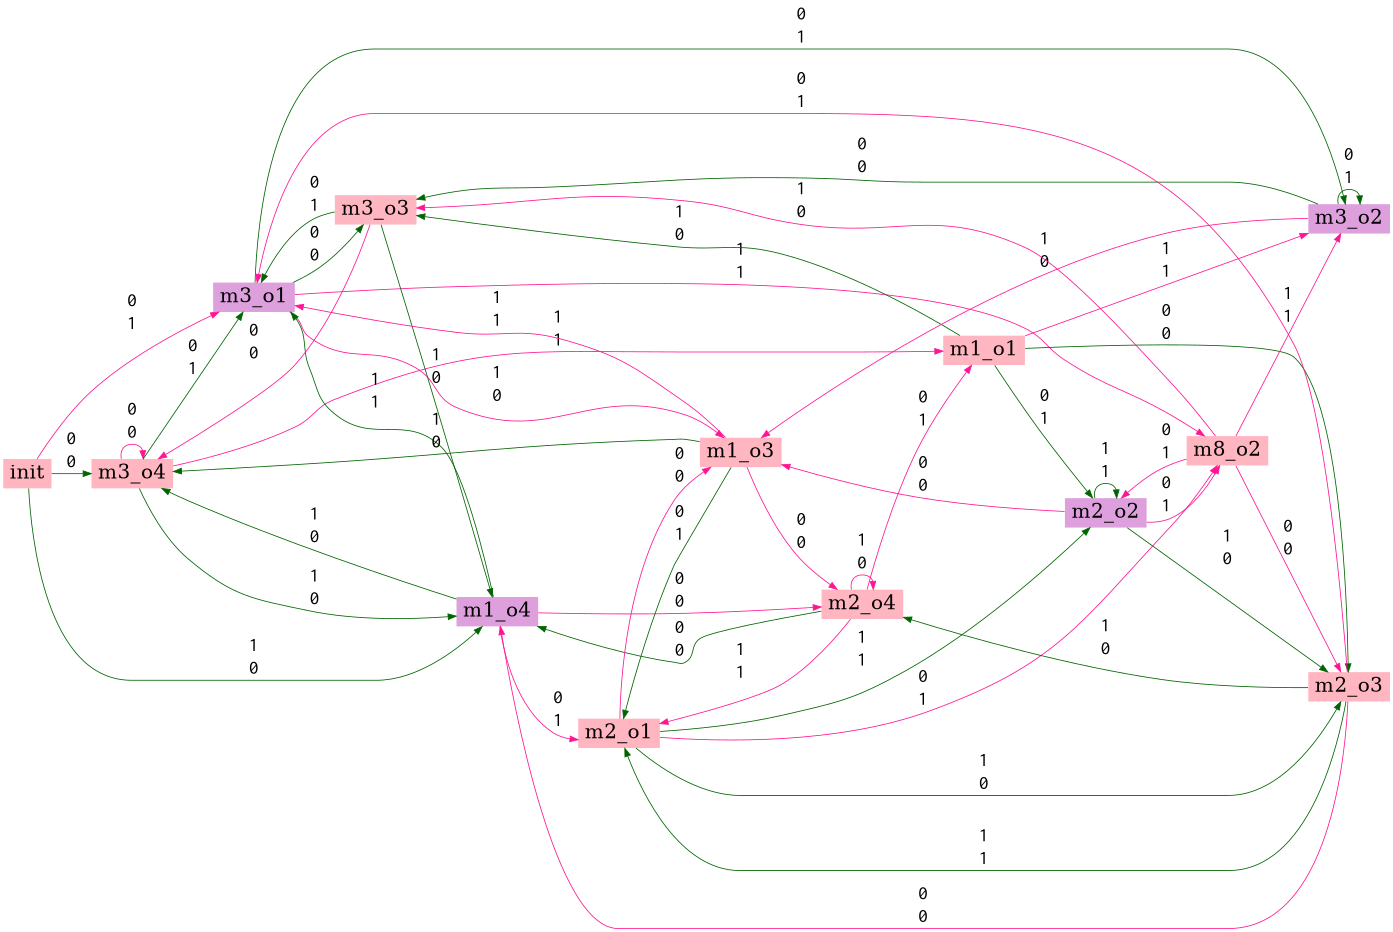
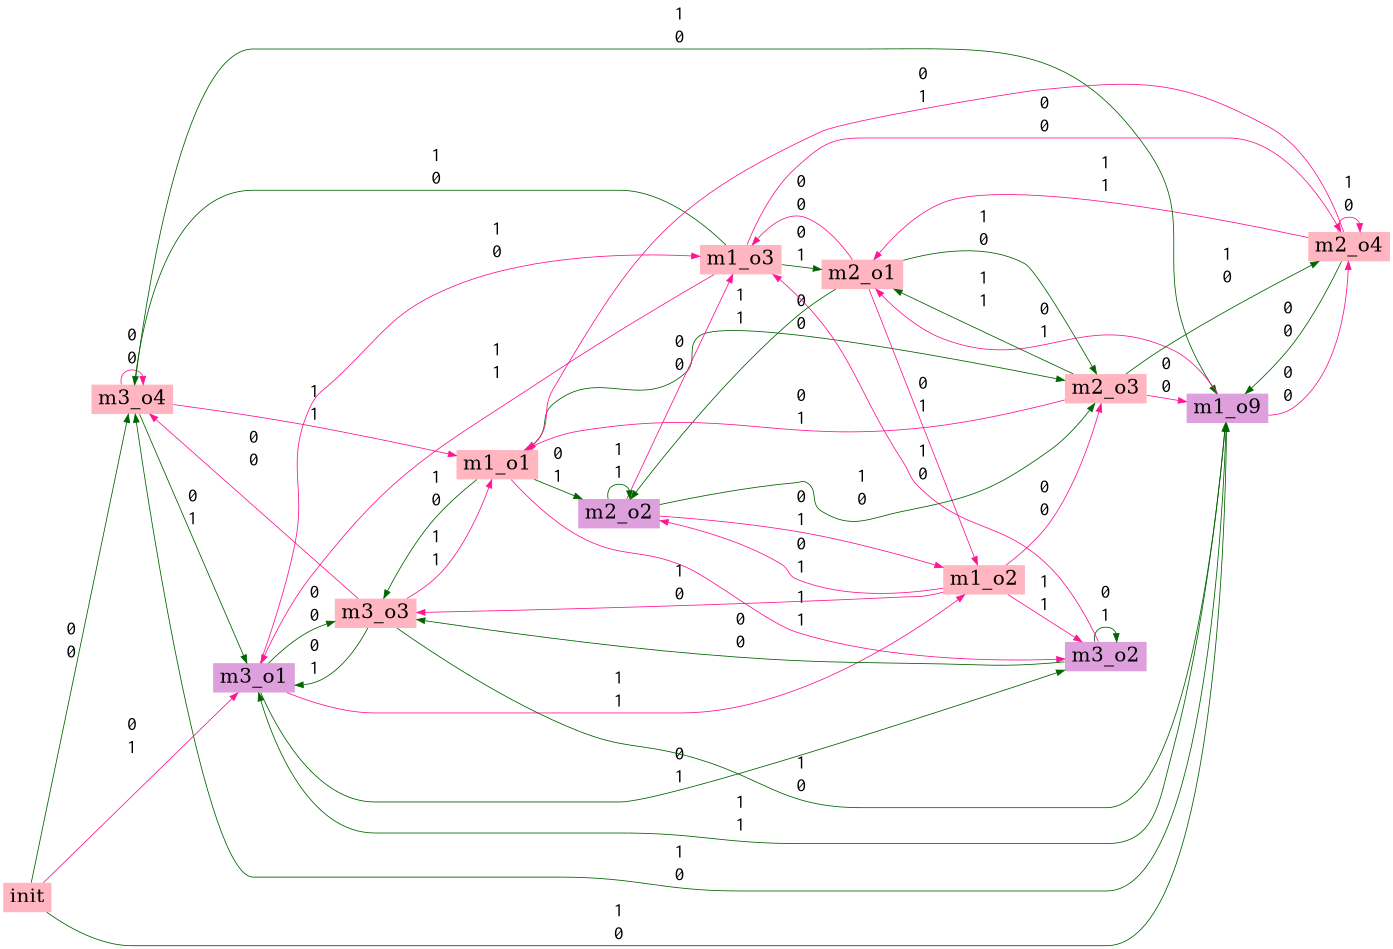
(939, 118) -> (798, 430)
(1227, 451) -> (984, 580)
none -> (458, 551)
(497, 612) -> (1227, 408)
